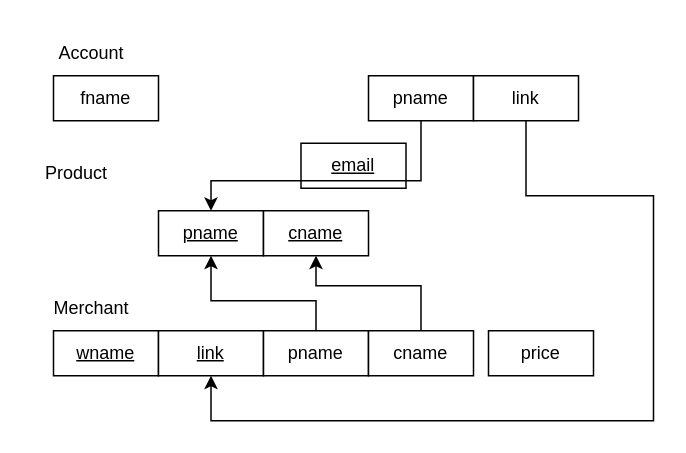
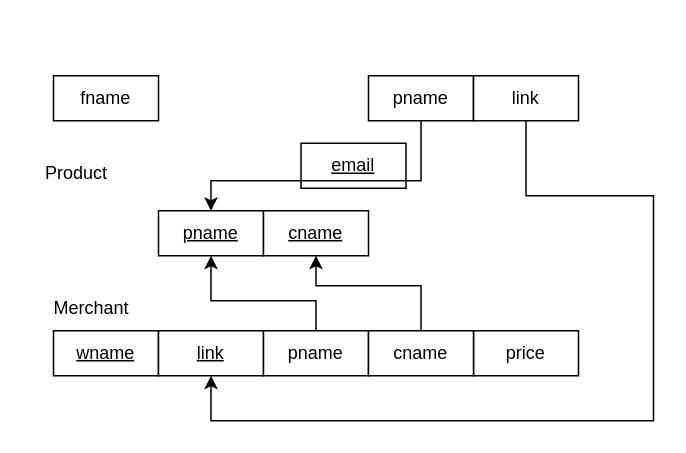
(91, 53) -> none
(541, 353) -> (526, 353)
